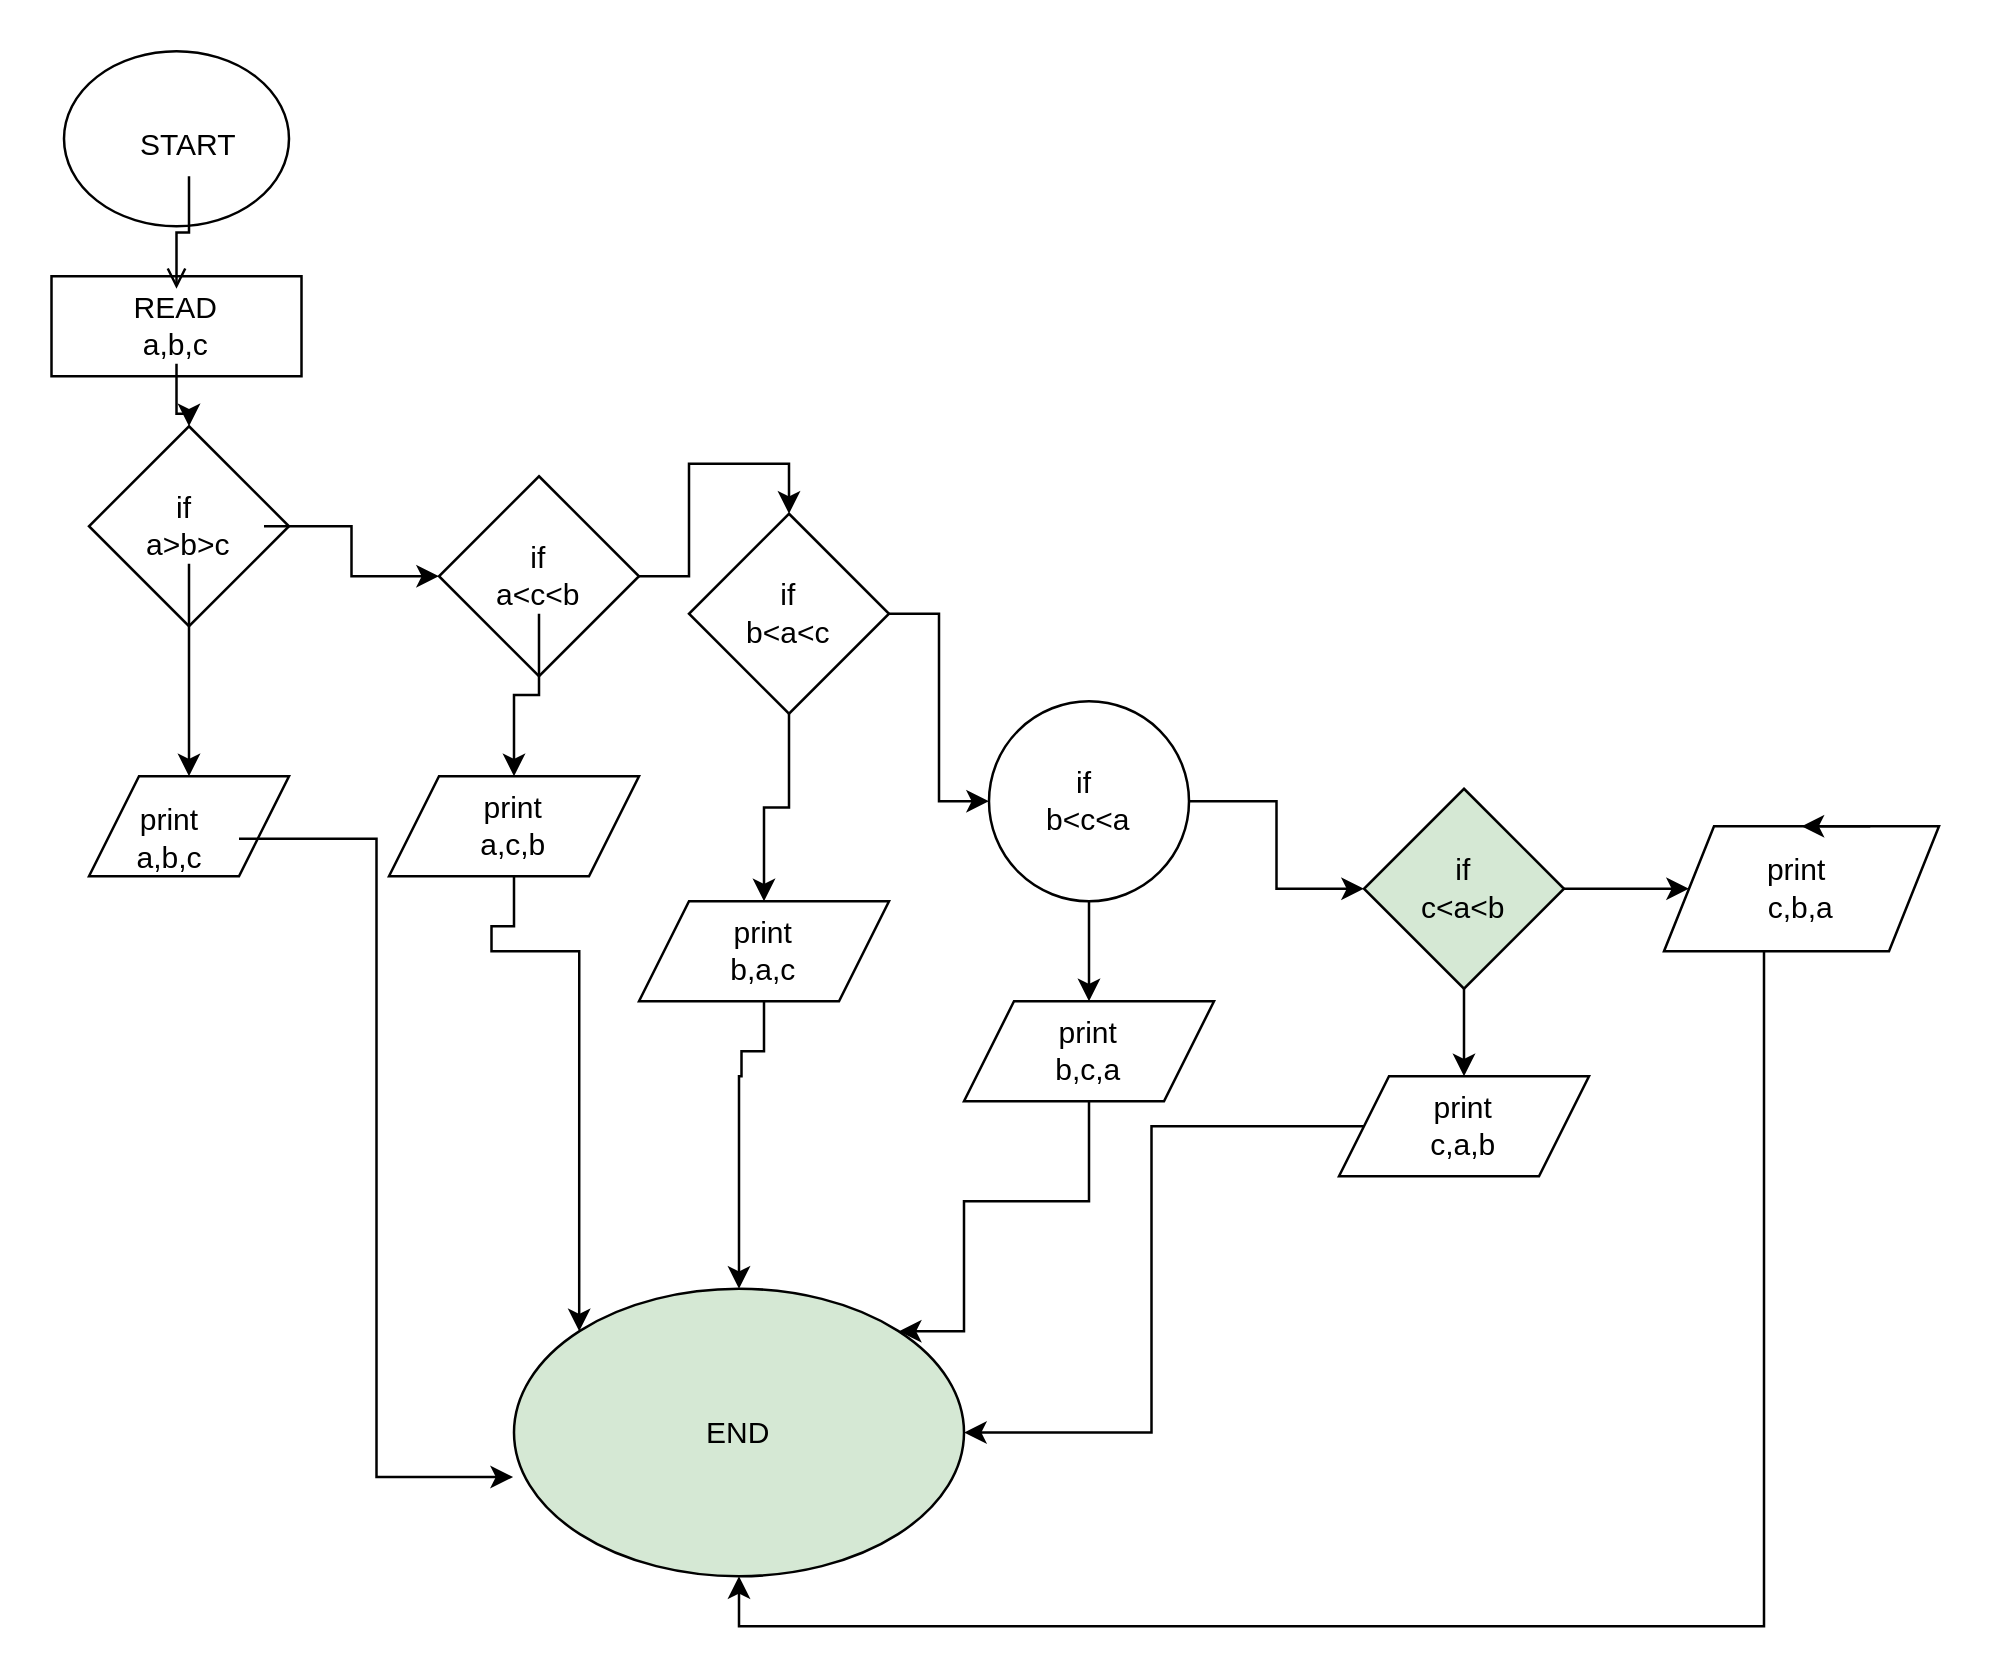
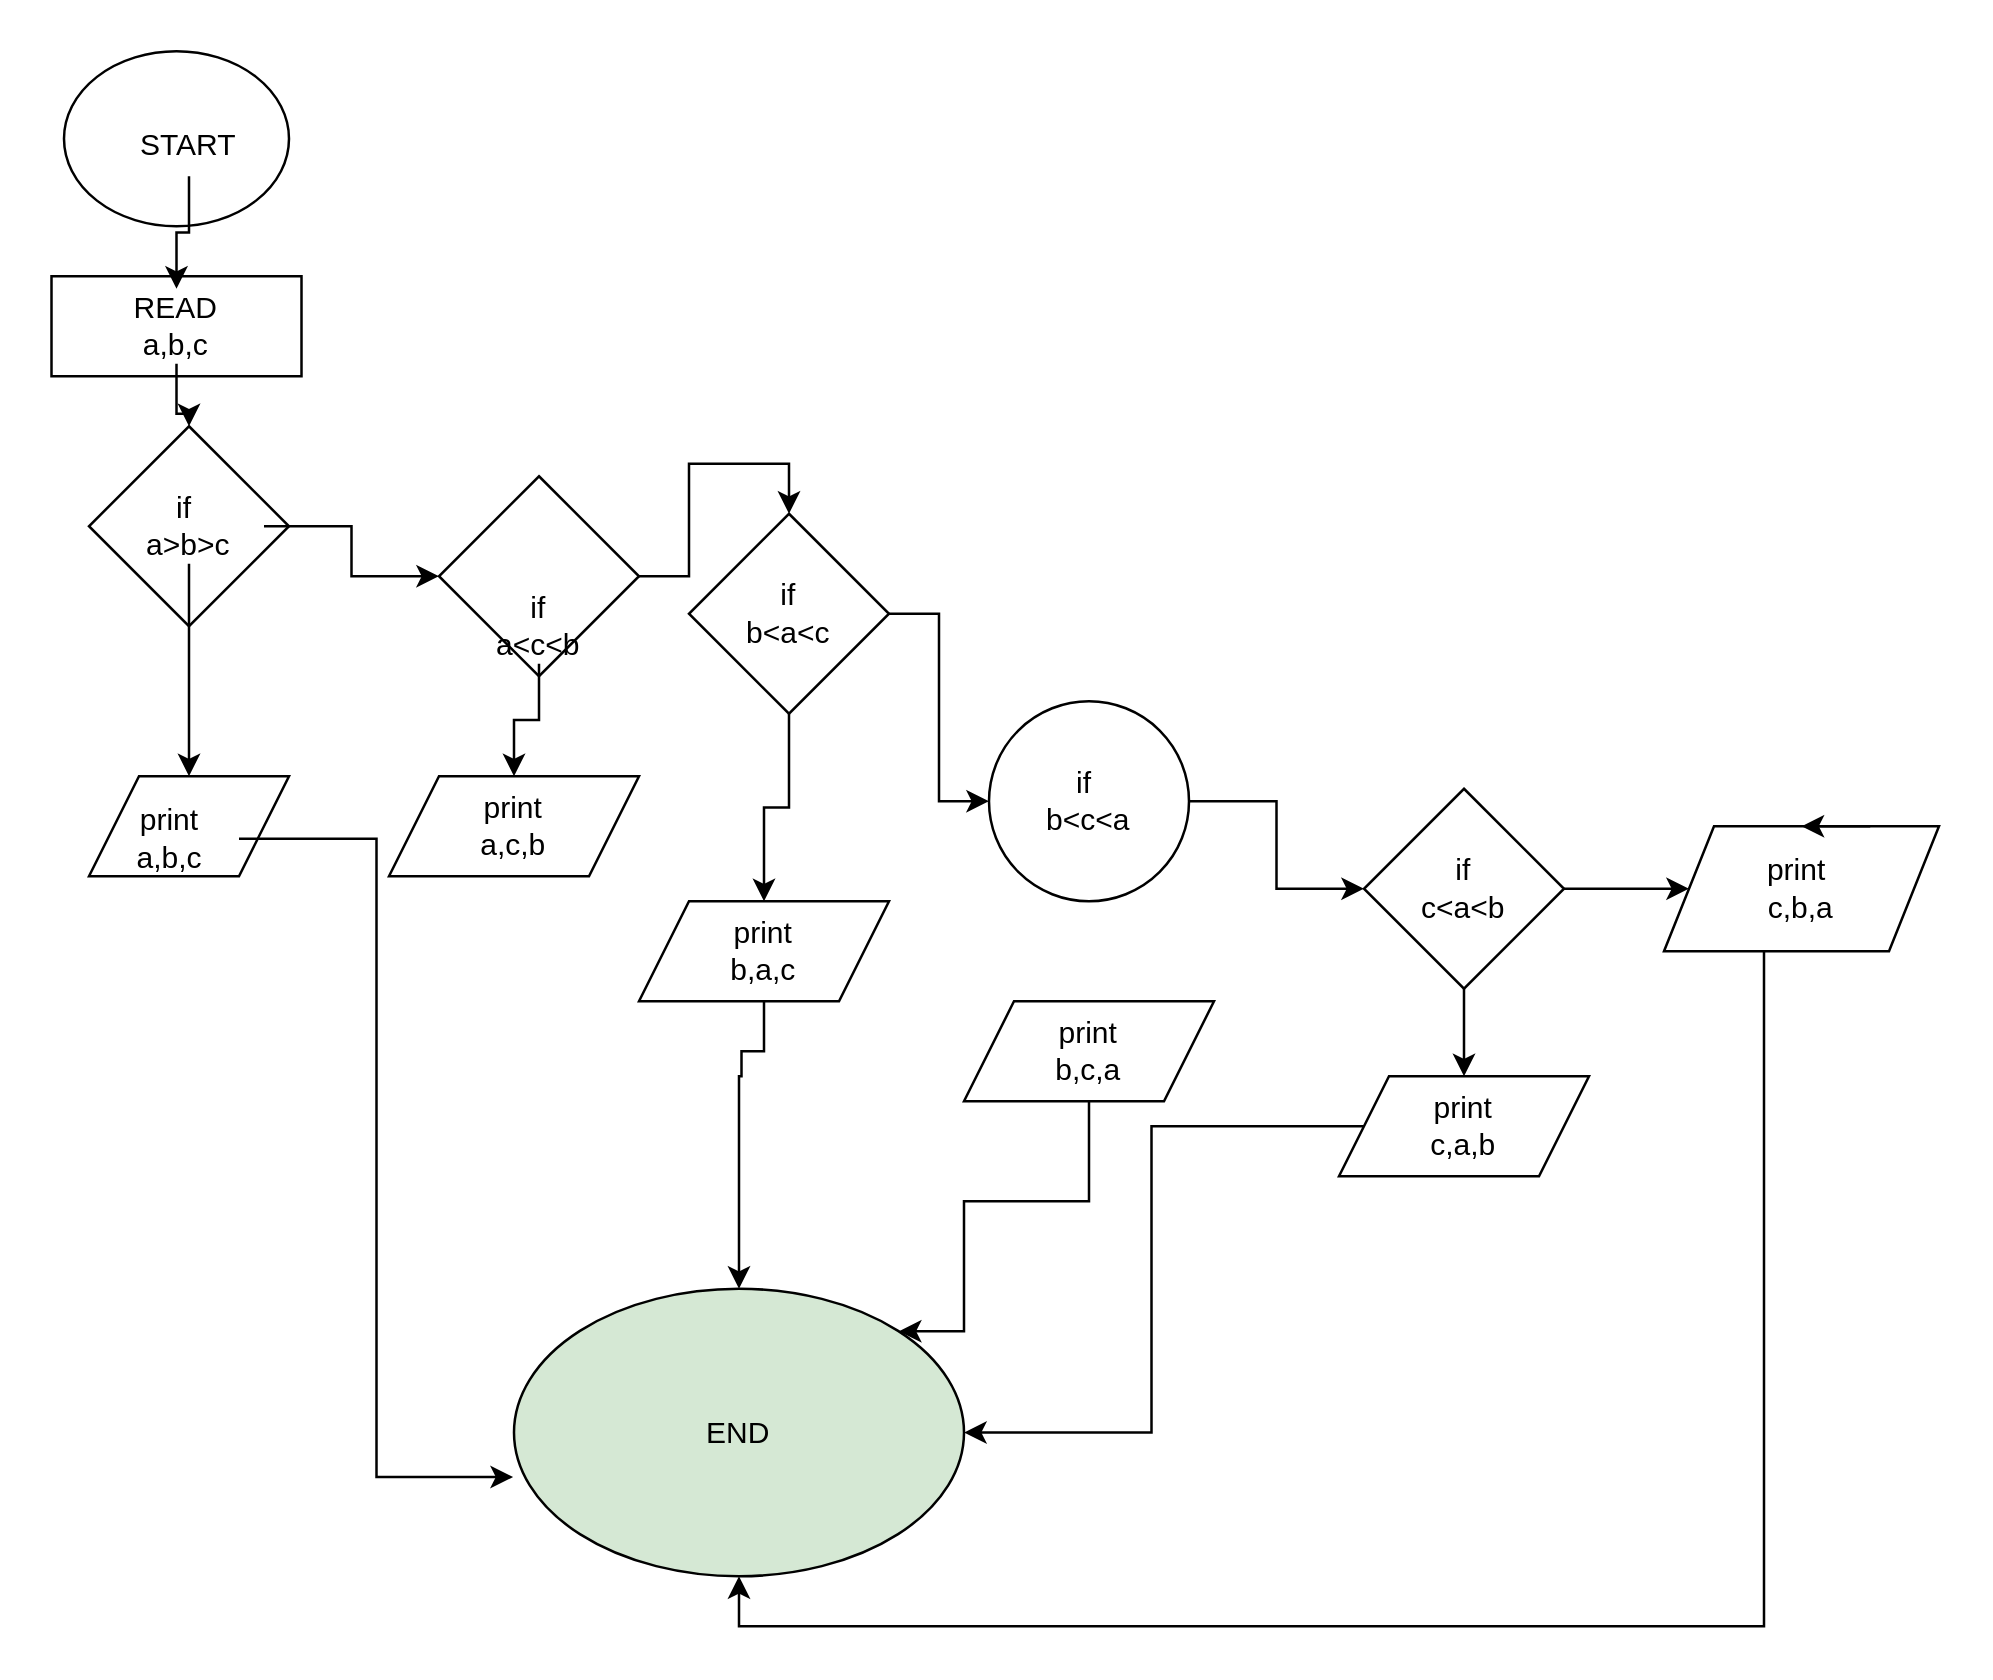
(176, 274) -> (176, 270)
(539, 576) -> (539, 626)
(1464, 889) -> (1464, 889)
(1089, 943) -> none
(579, 1041) -> none
